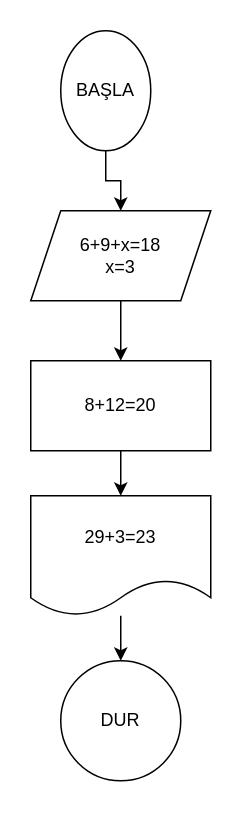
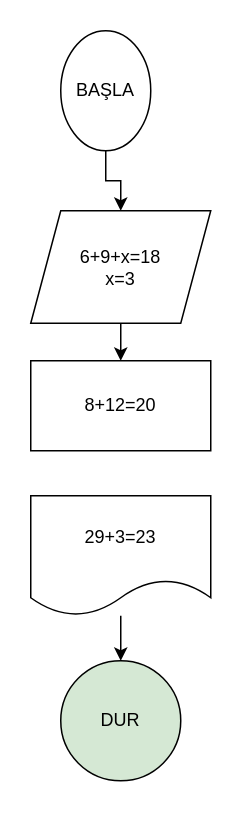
(121, 256) -> (121, 267)
(121, 479) -> none
(121, 721) -> (121, 721)
